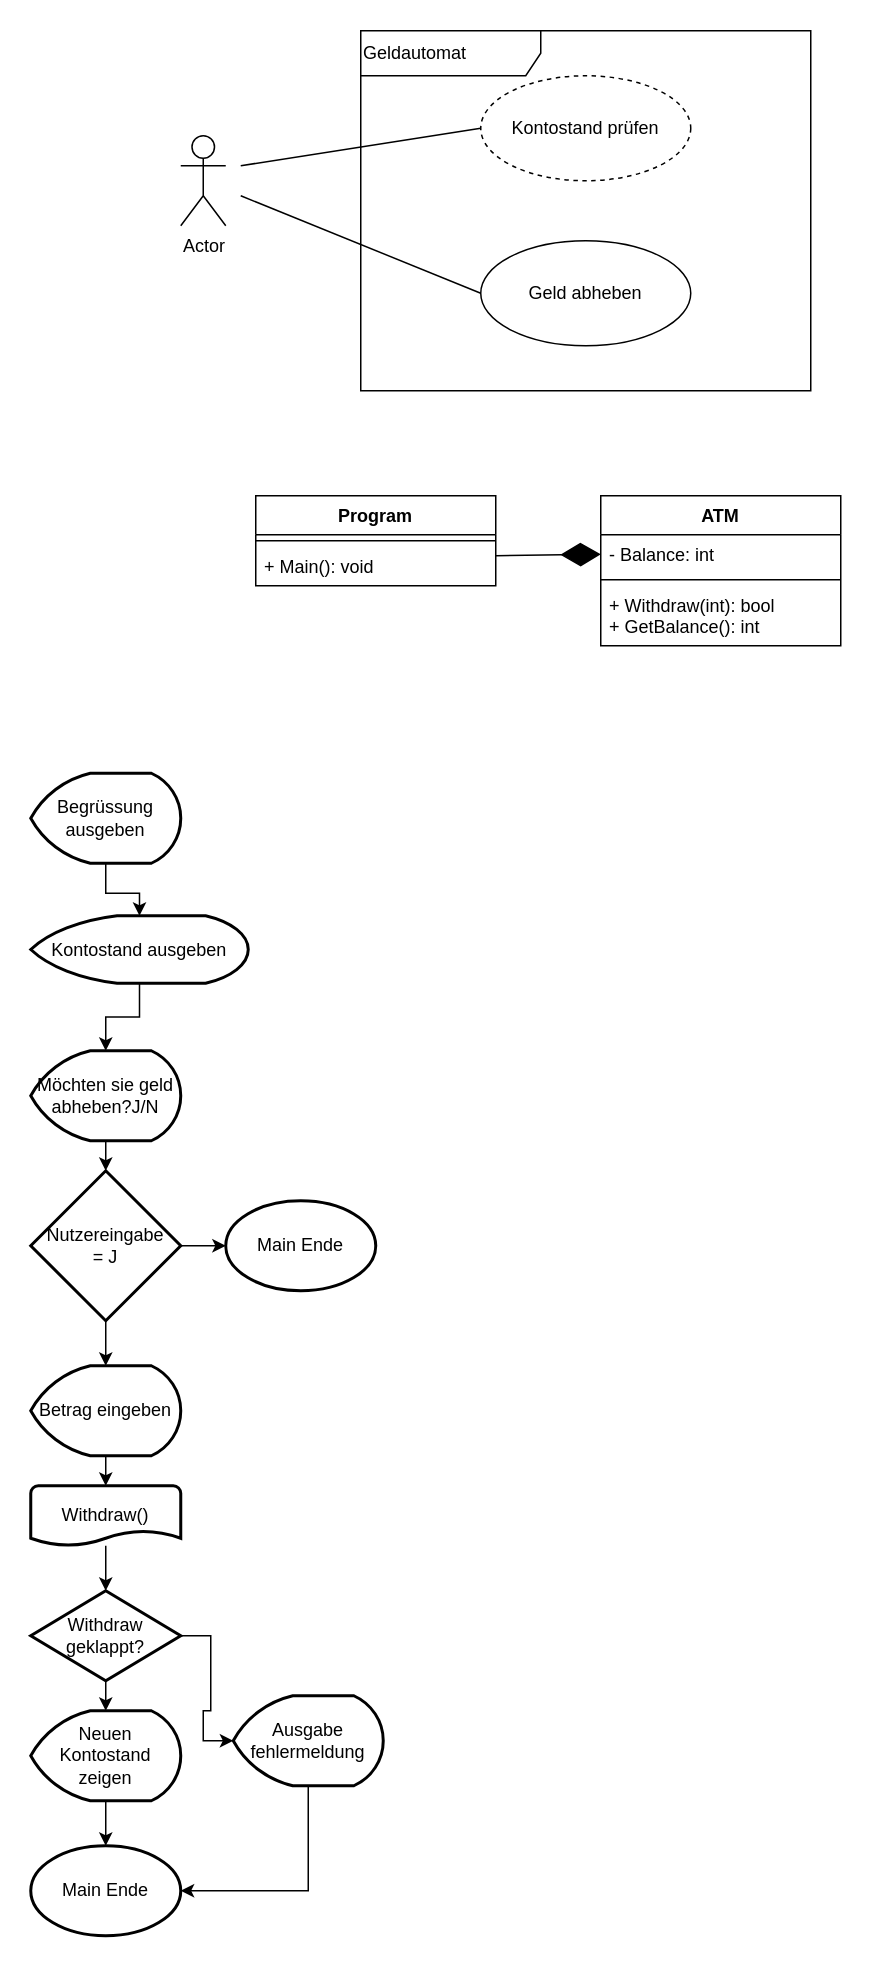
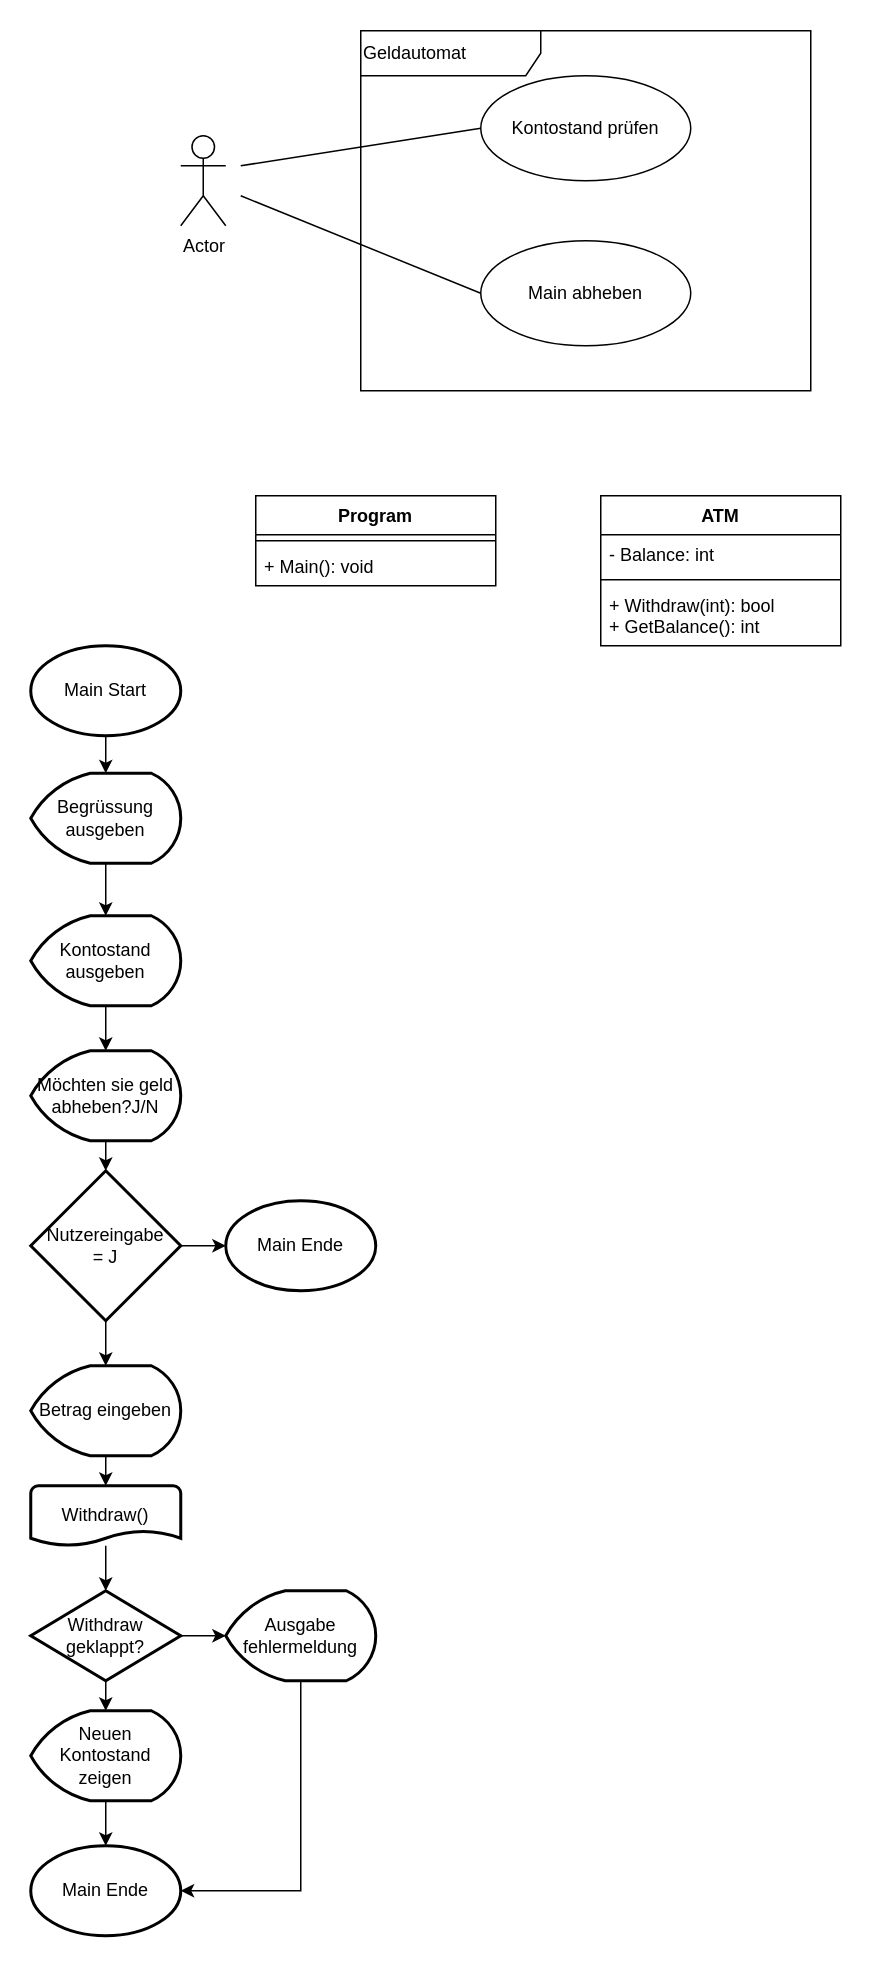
(586, 128) -> (586, 128)
(586, 293) -> (586, 293)
(529, 555) -> none
none -> (106, 691)
none -> (106, 760)
(140, 950) -> (106, 961)
(308, 1741) -> (301, 1636)
